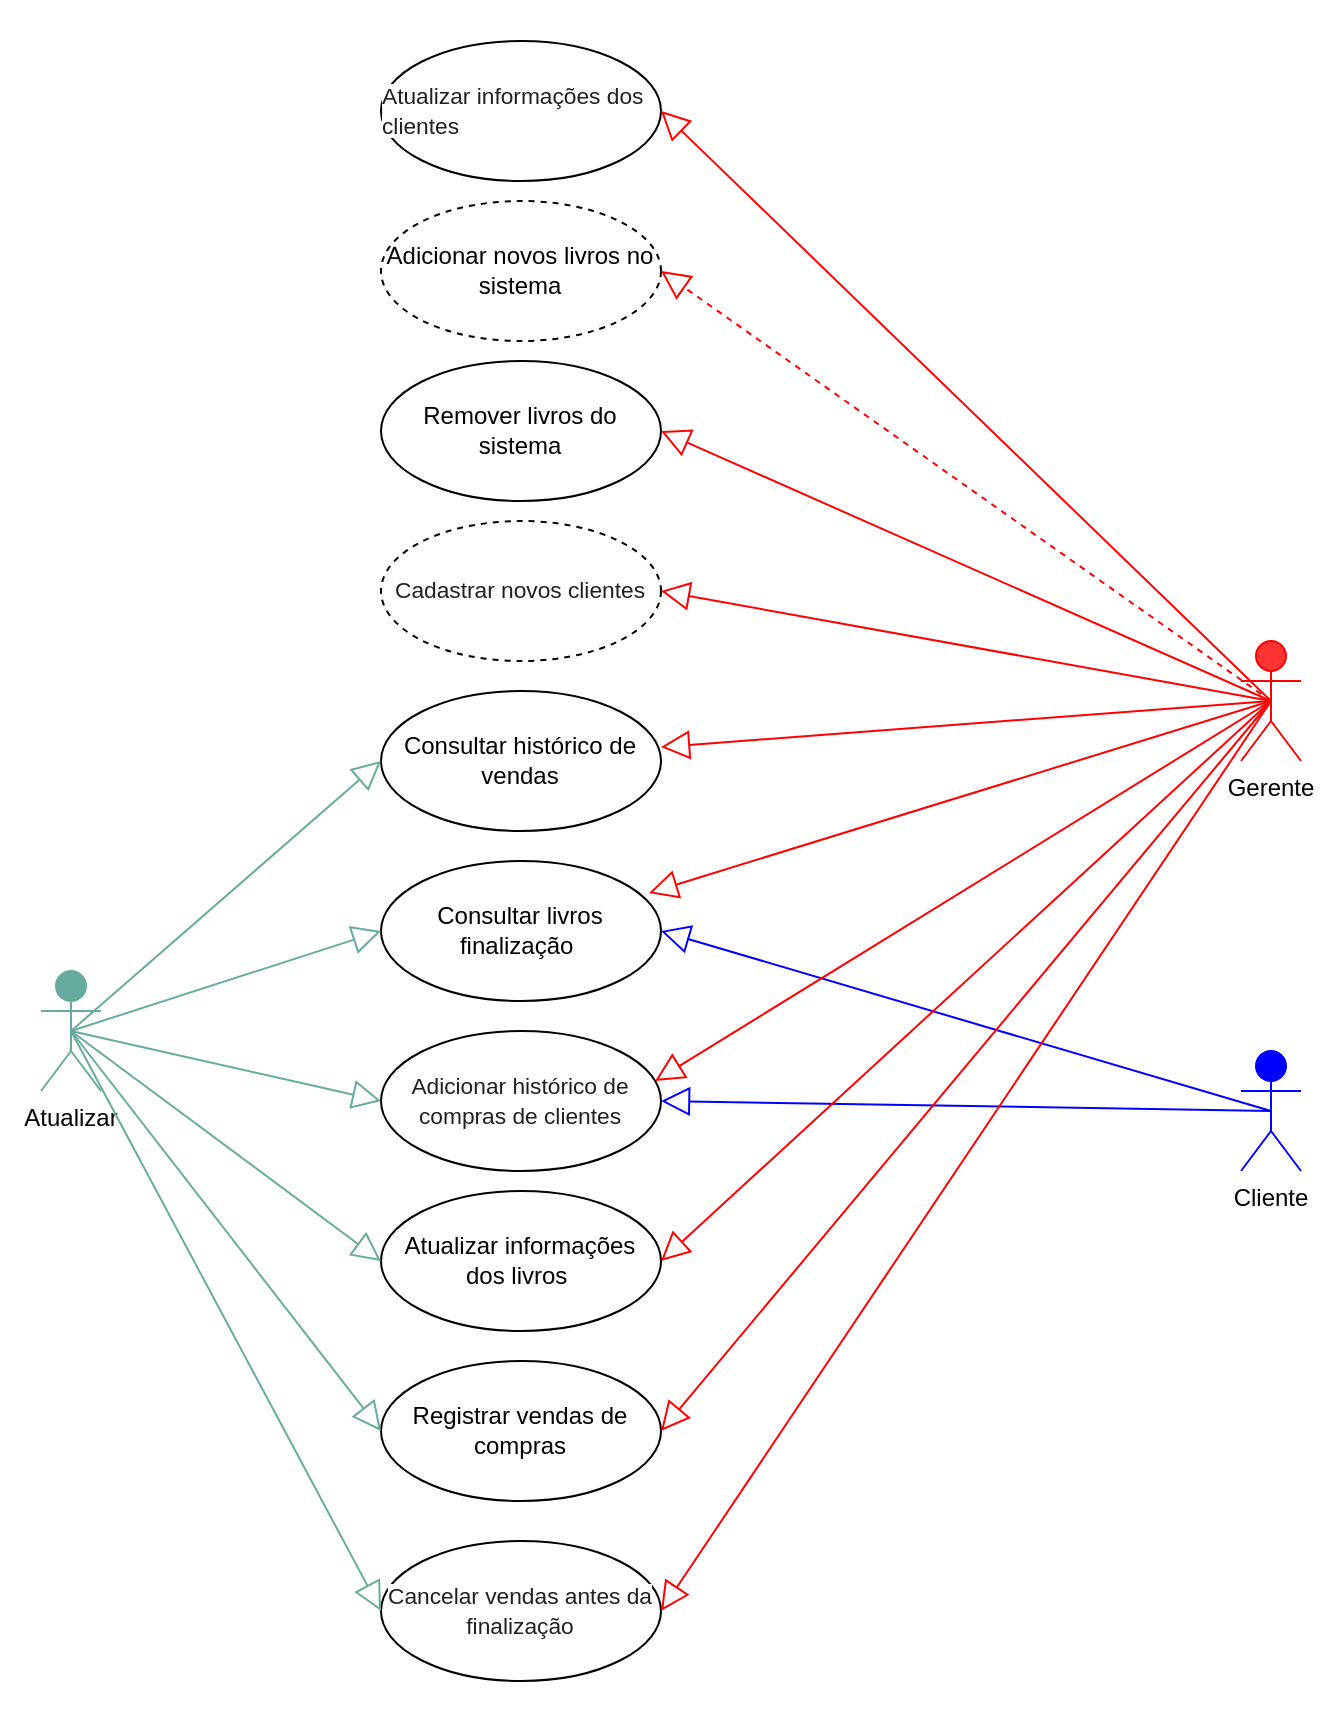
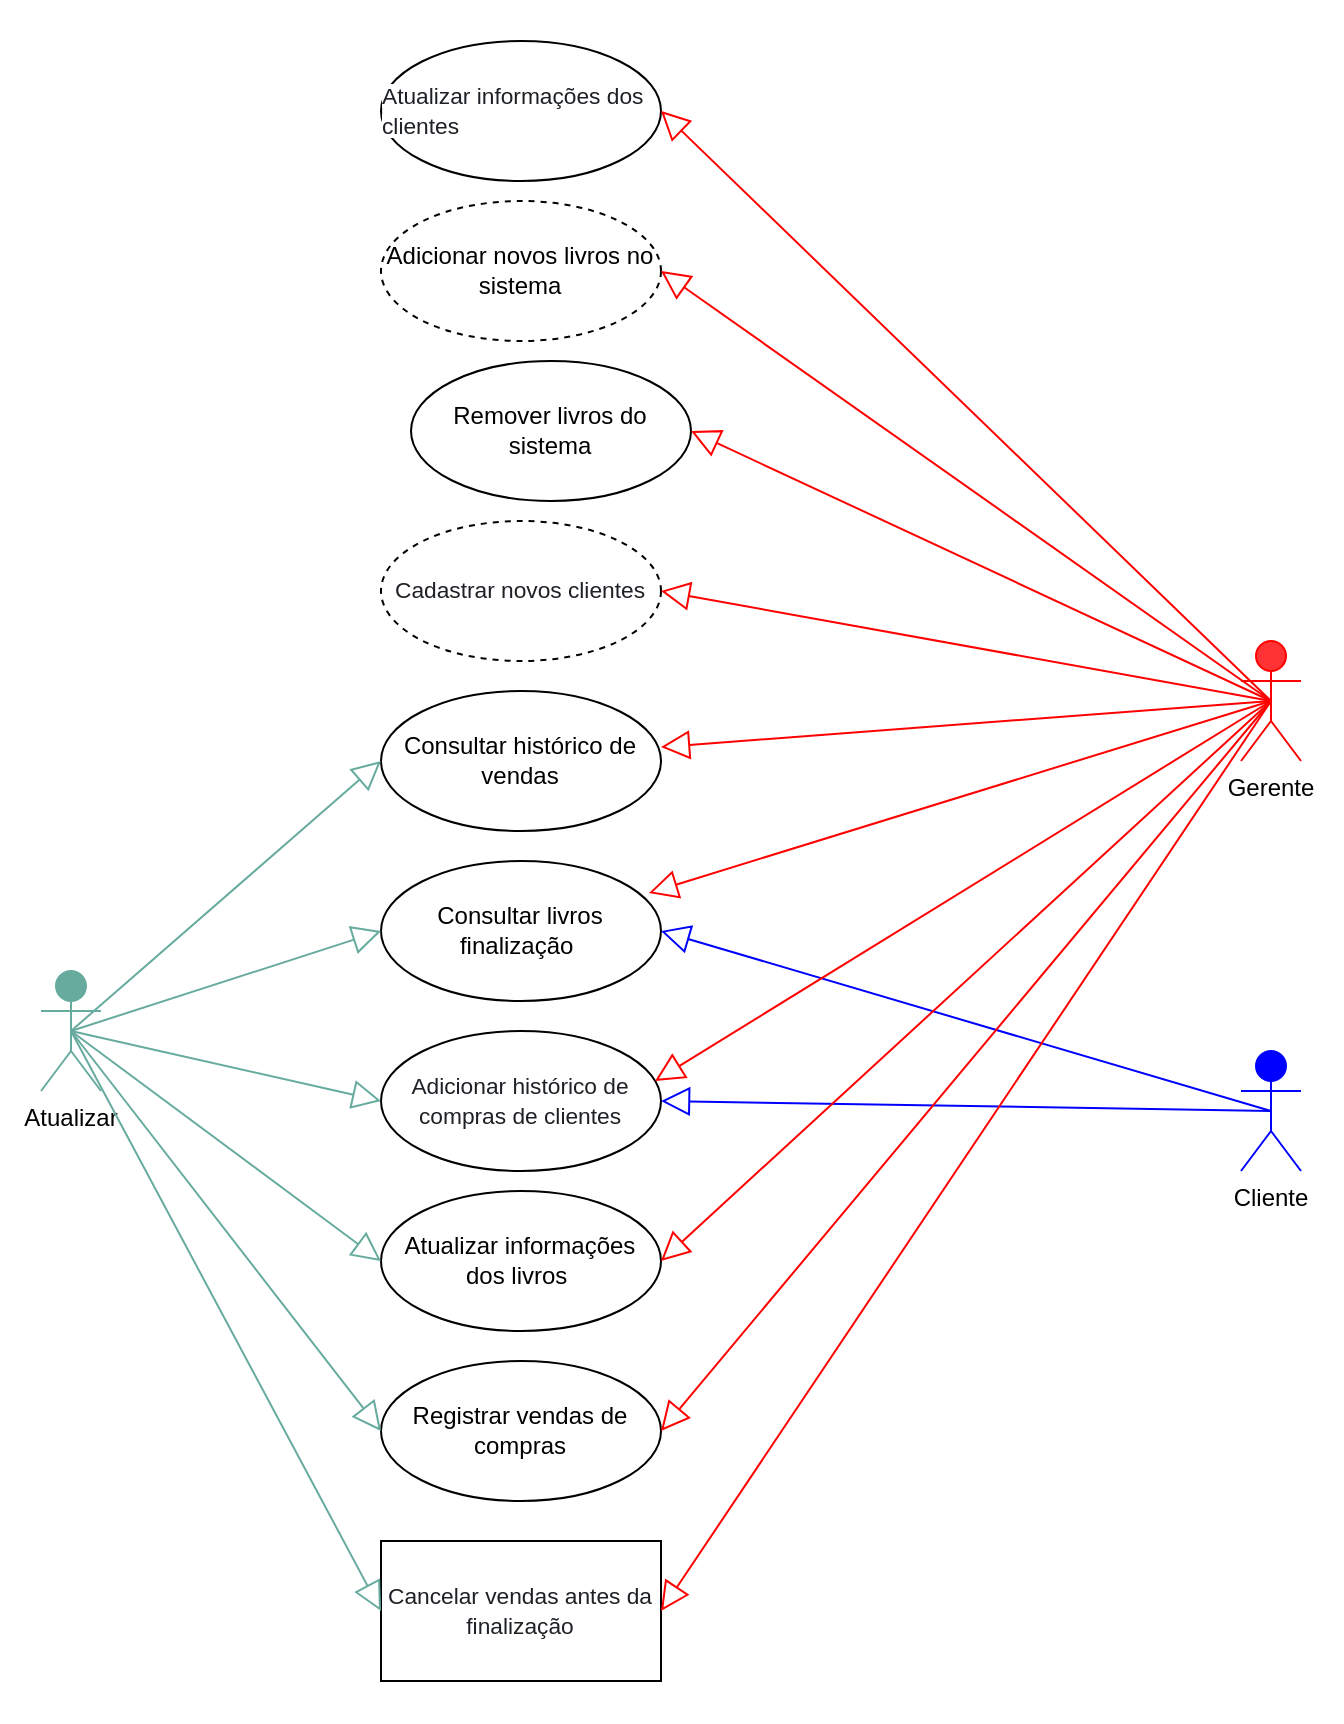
(521, 431) -> (551, 431)
(961, 483) -> (961, 483)
(521, 1611) -> (521, 1611)
